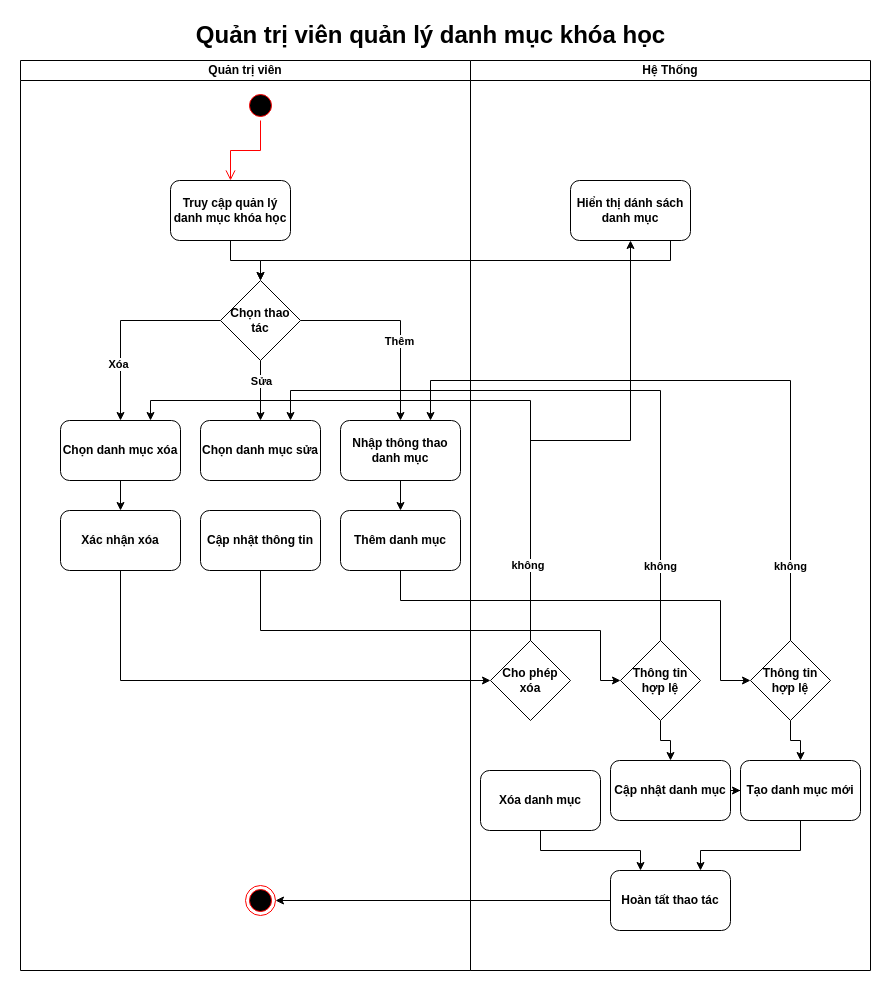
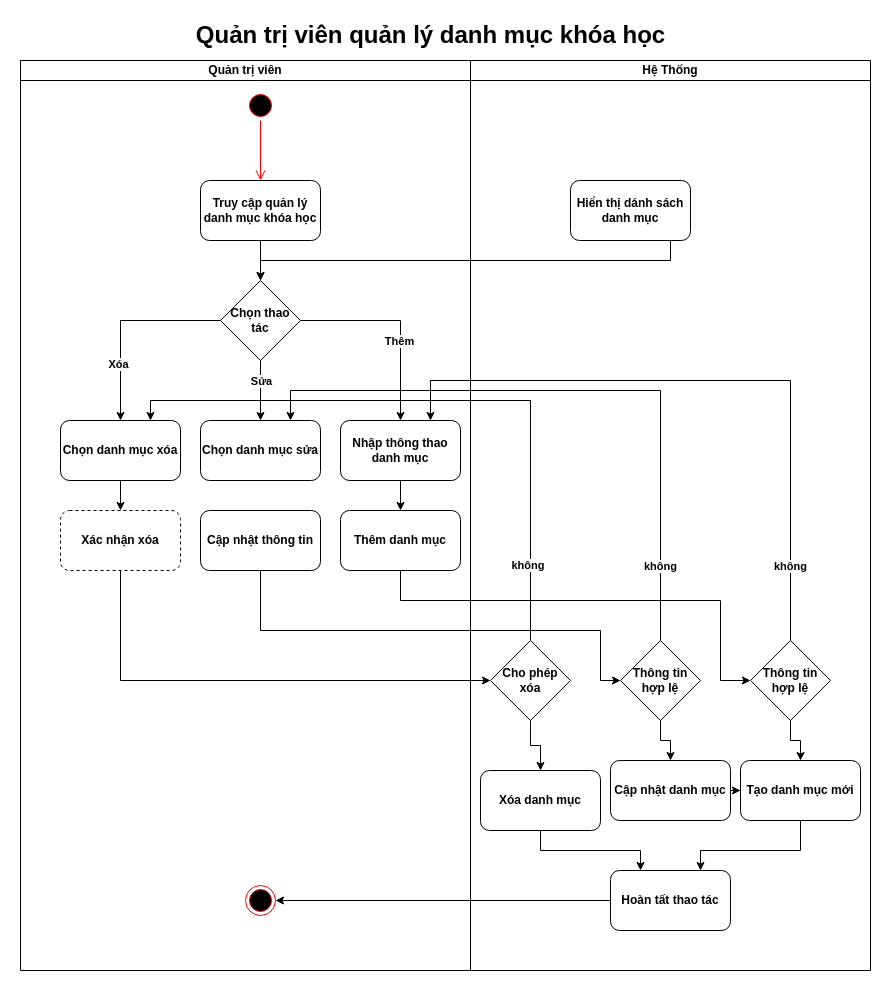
(231, 211) -> (261, 211)
(631, 393) -> (532, 746)
(121, 541) -> (121, 541)
